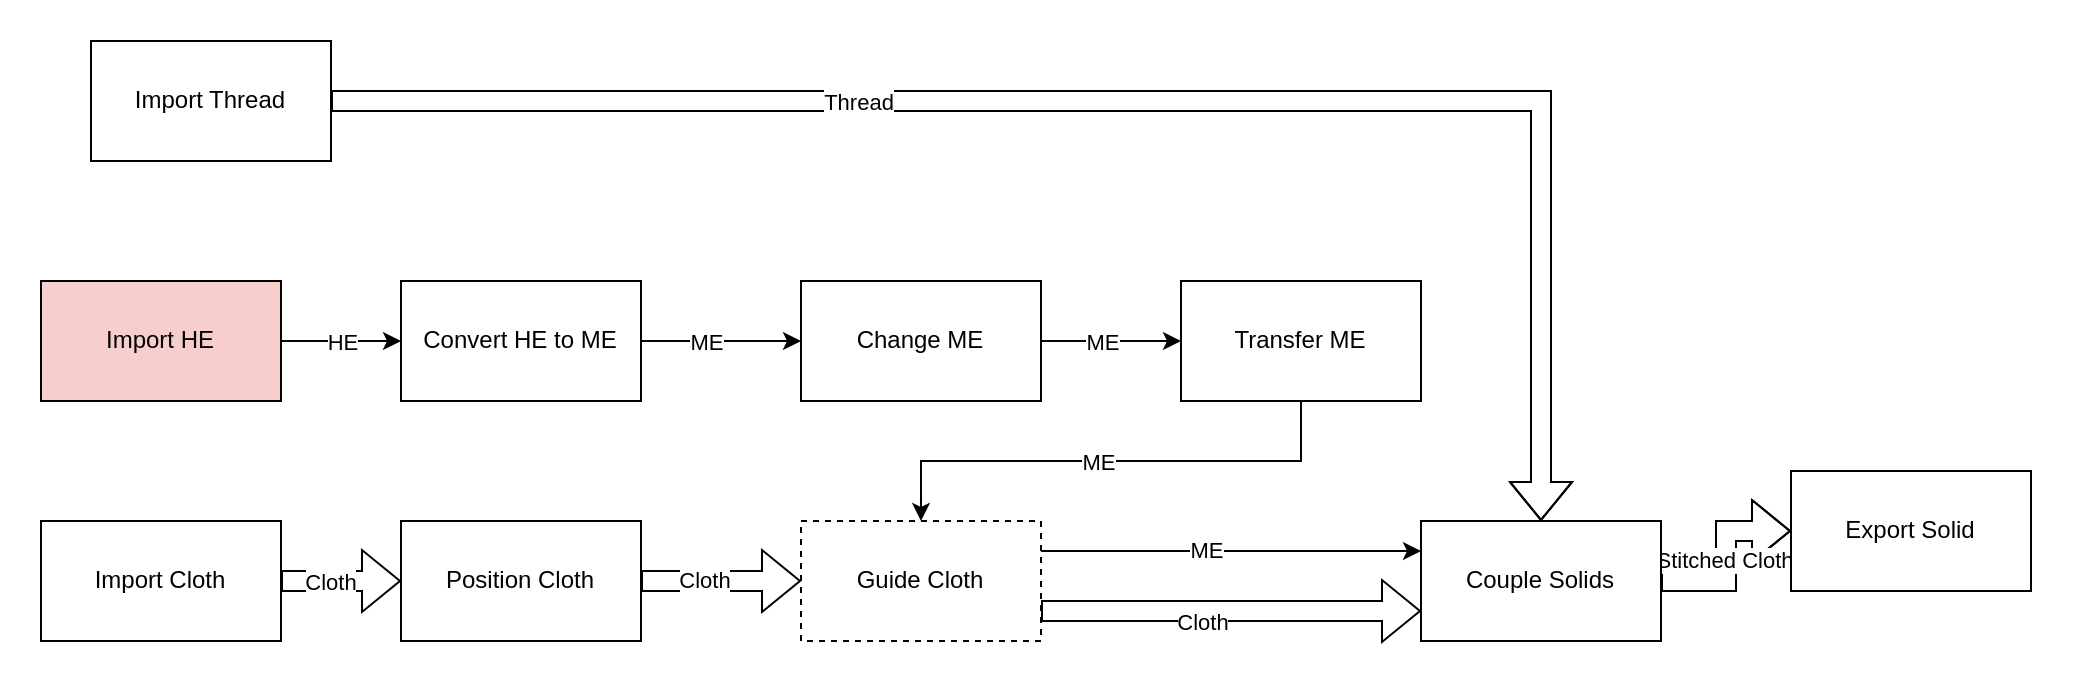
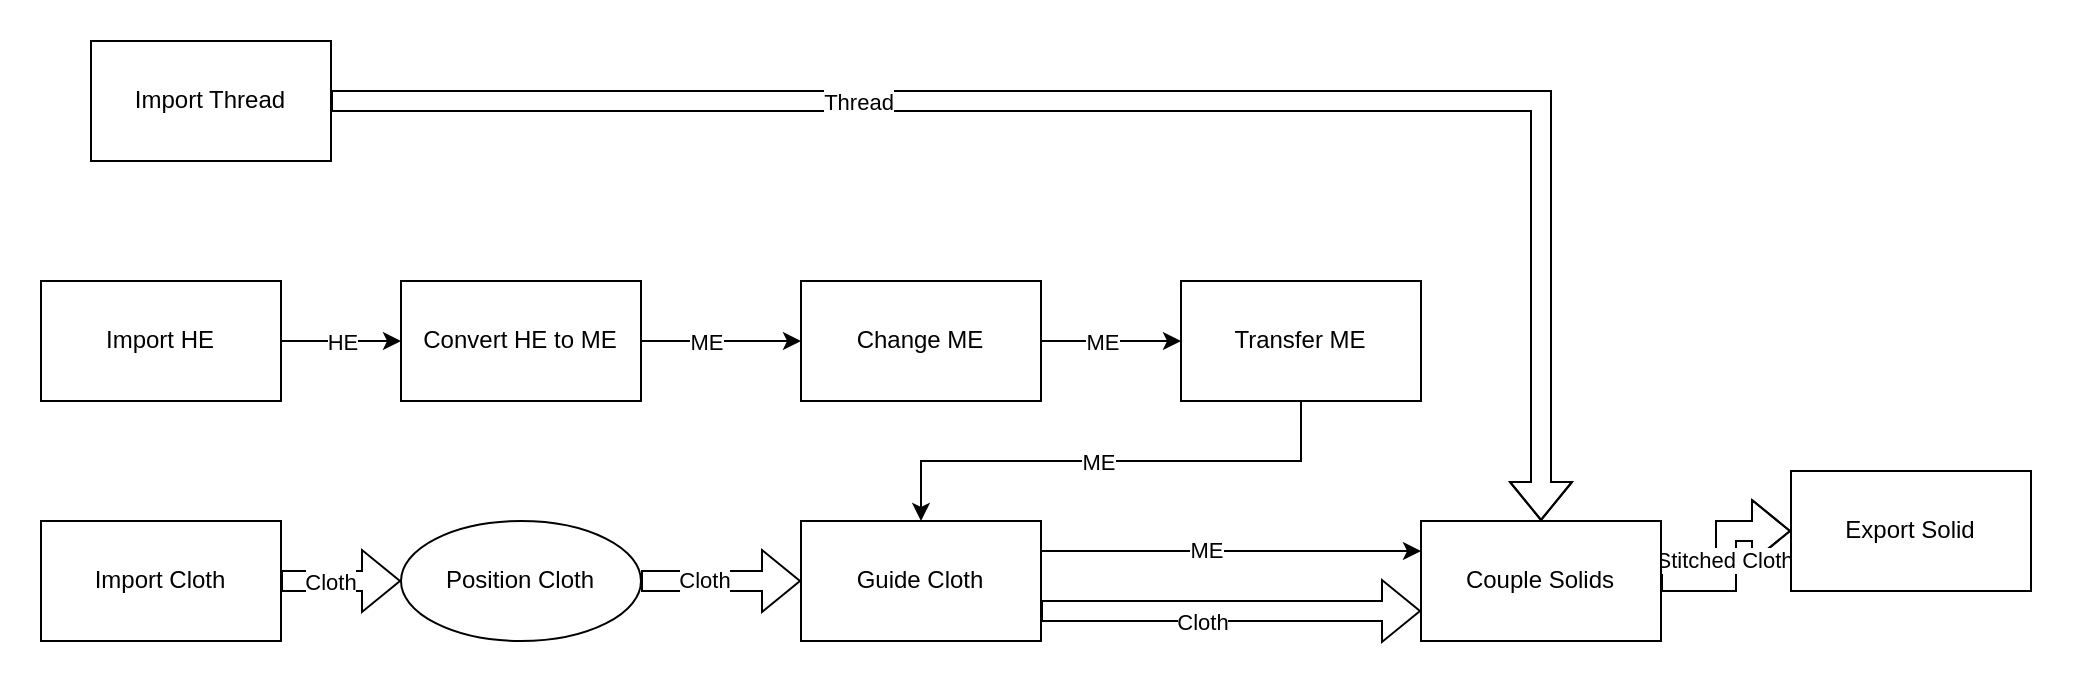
(161, 341) -> (161, 341)
(521, 581) -> (521, 581)
(921, 581) -> (921, 581)
